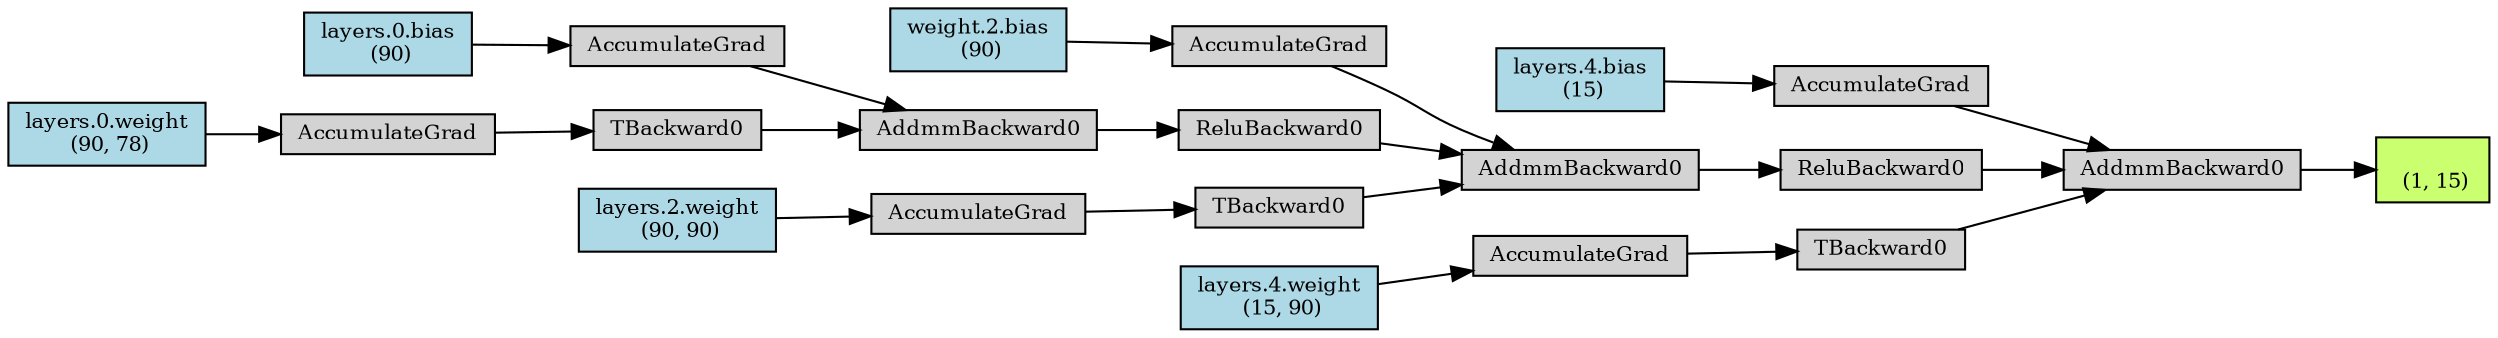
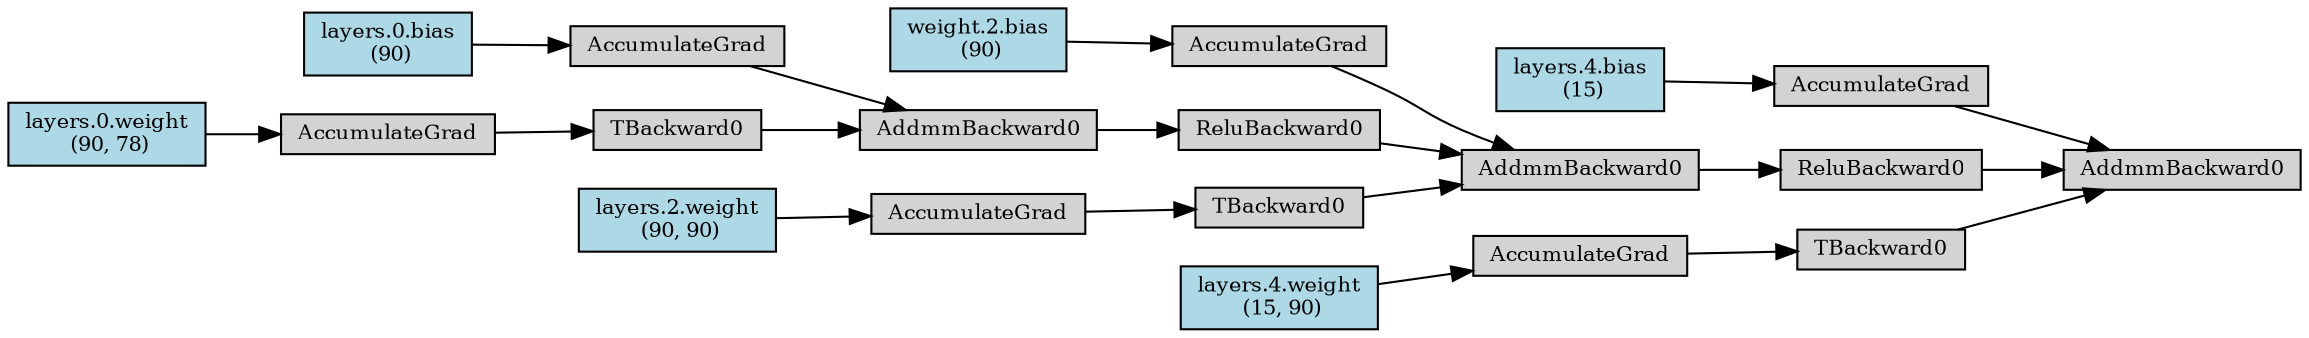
(2433, 170) -> none
